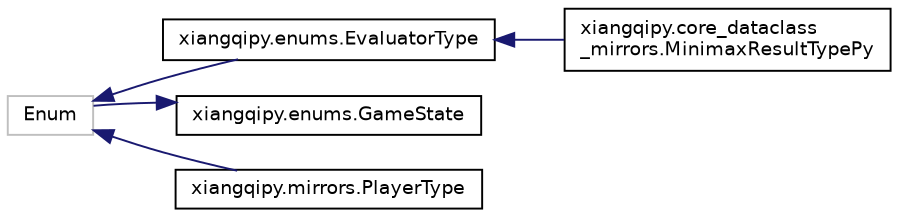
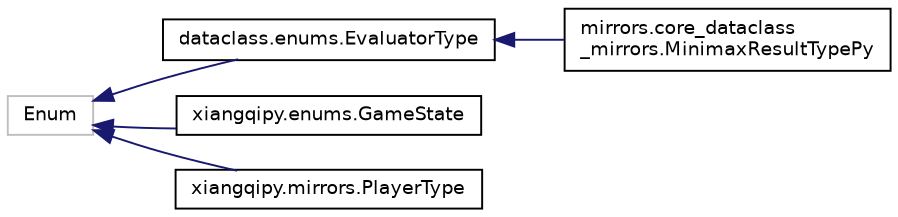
(329, 40) -> (329, 40)
(728, 40) -> (728, 40)
(125, 104) -> (144, 128)
